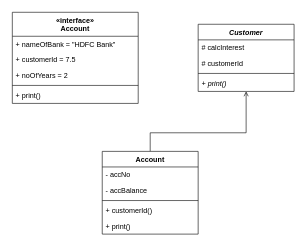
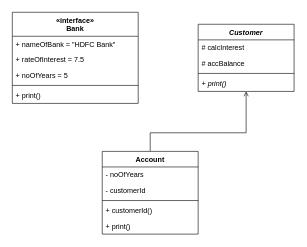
(75, 20) -> (75, 20)
(48, 60) -> (56, 60)
(225, 64) -> (224, 64)
(43, 76) -> (43, 76)
(119, 175) -> (127, 175)
(128, 191) -> (129, 191)
